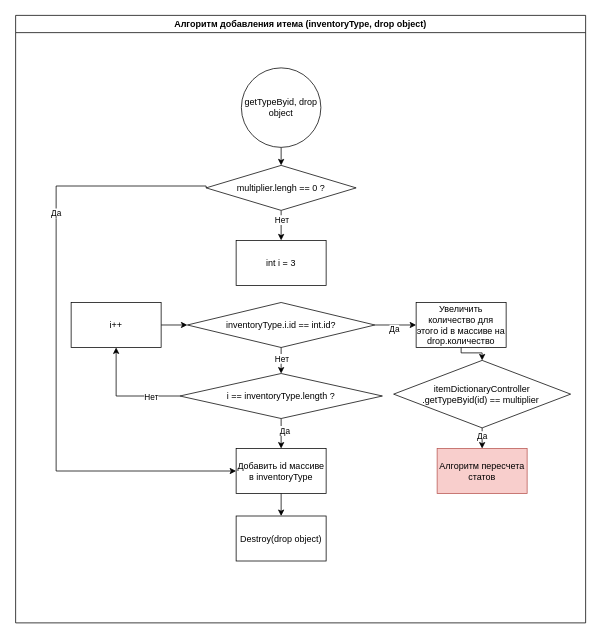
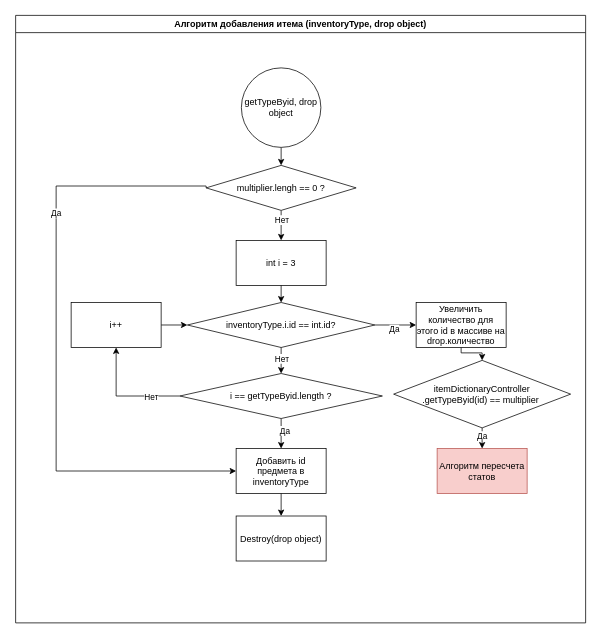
none -> (281, 296)
(281, 396) -> (281, 396)
(281, 471) -> (281, 471)
